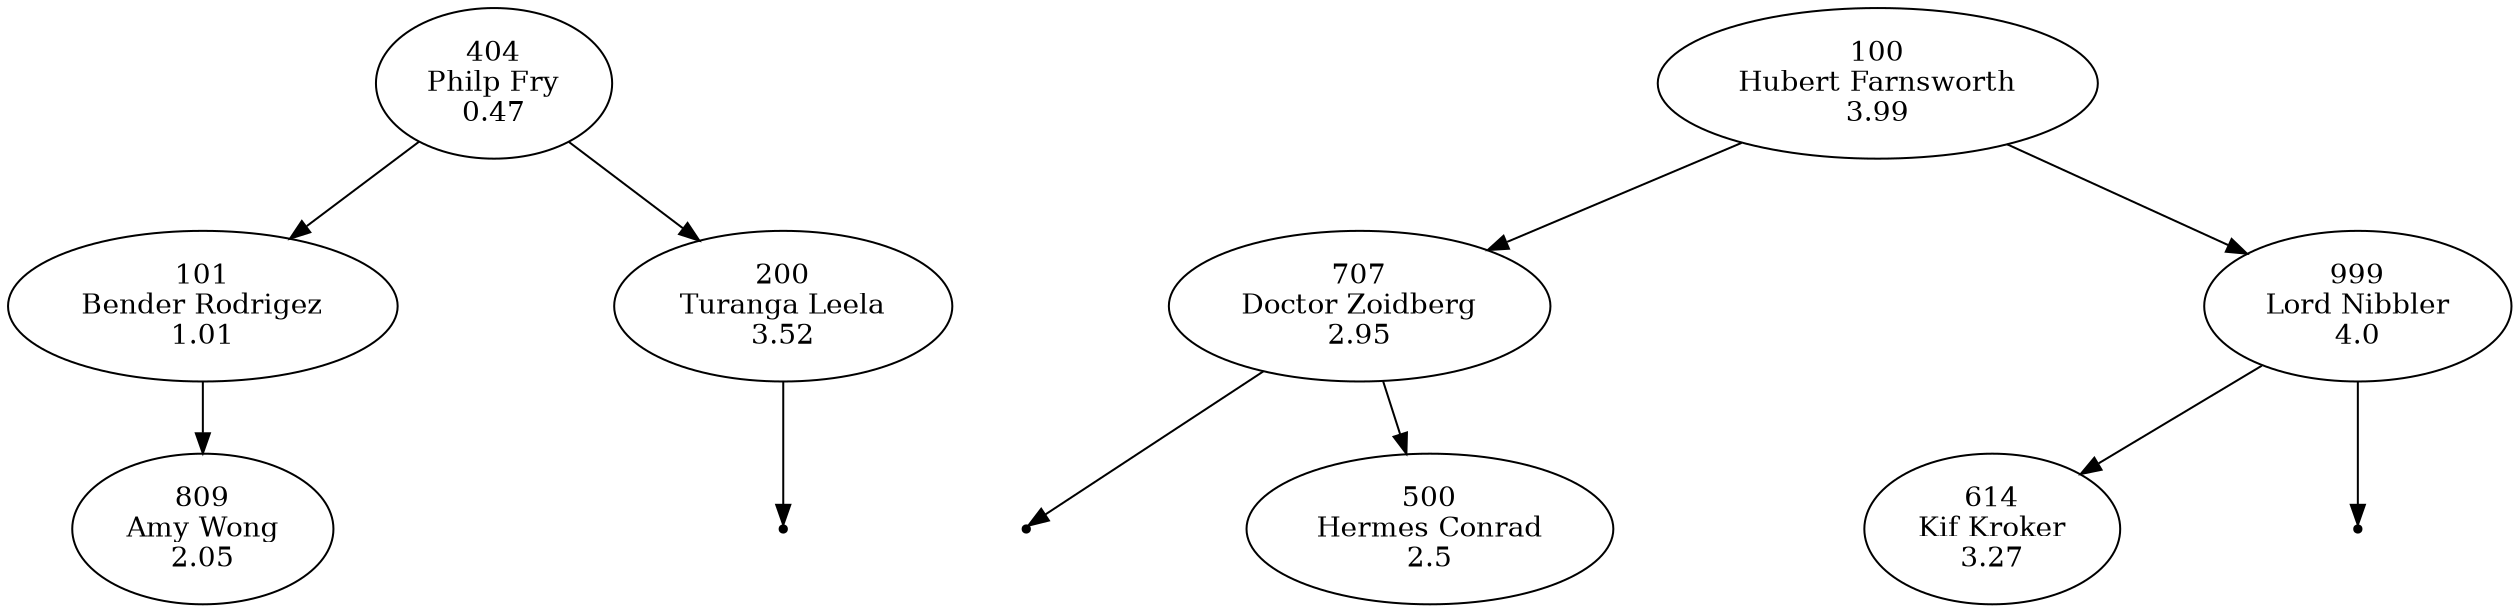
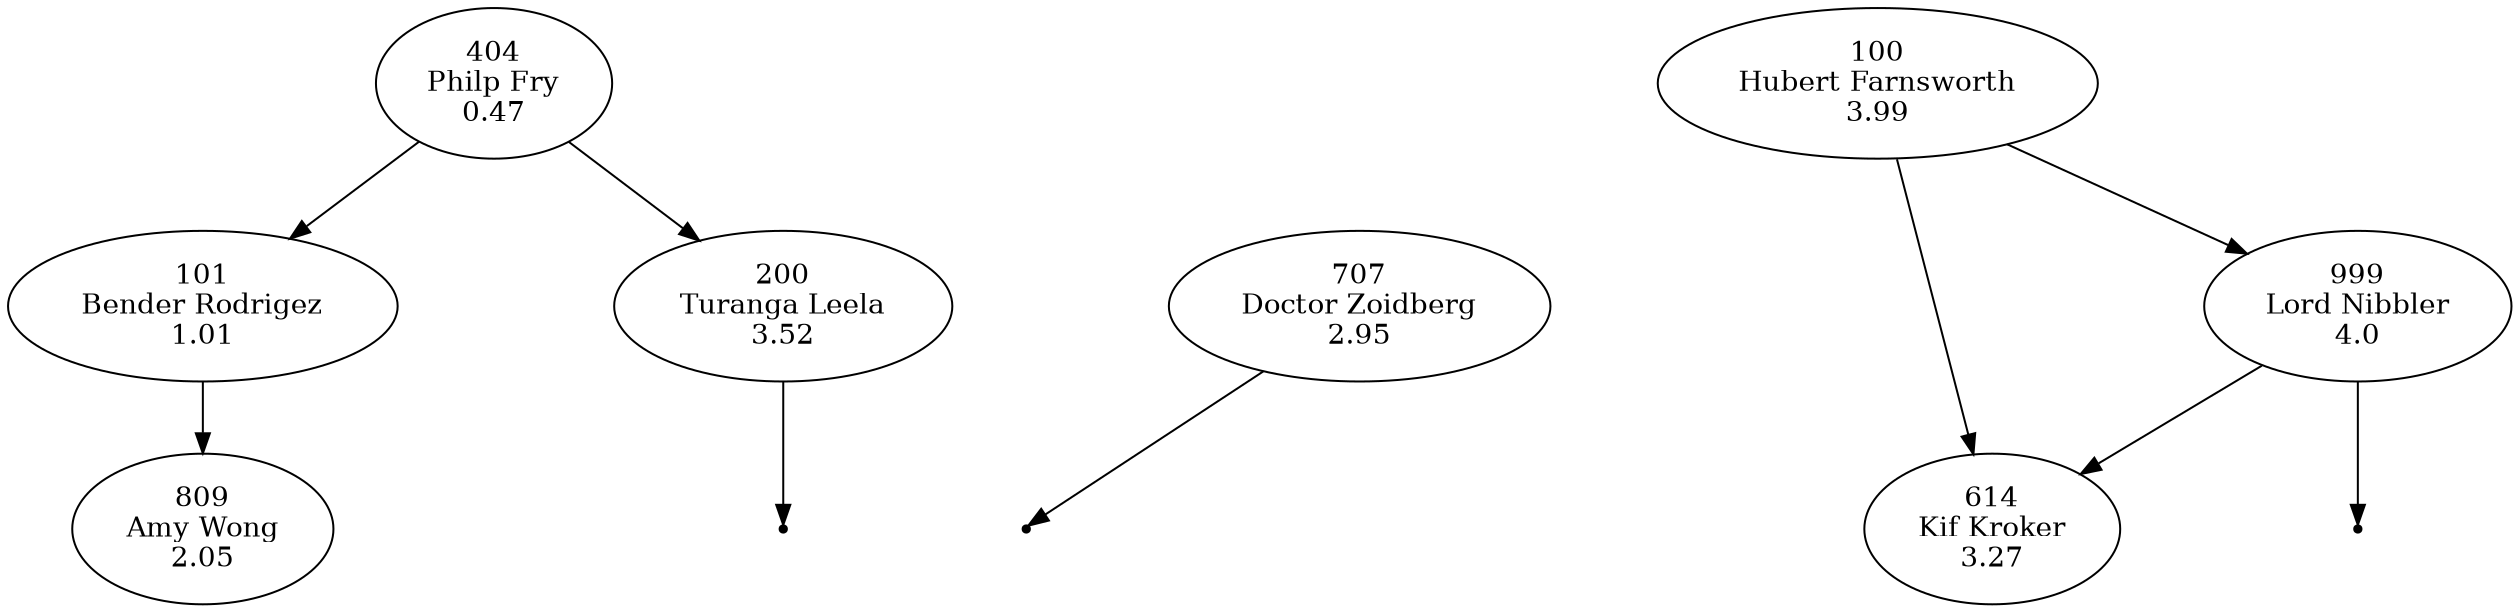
(1624, 192) -> (1933, 297)
(1430, 529) -> none
